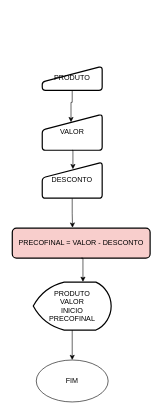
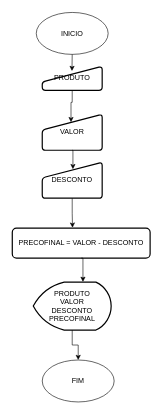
none -> (72, 33)
none -> (72, 64)
(81, 243) -> (81, 243)
(72, 306) -> (72, 306)
(72, 381) -> (78, 381)
